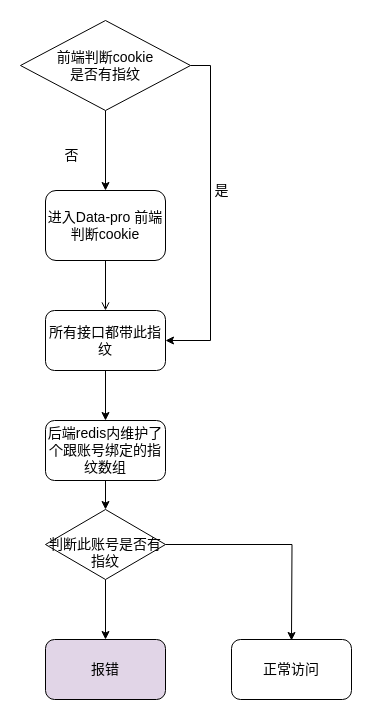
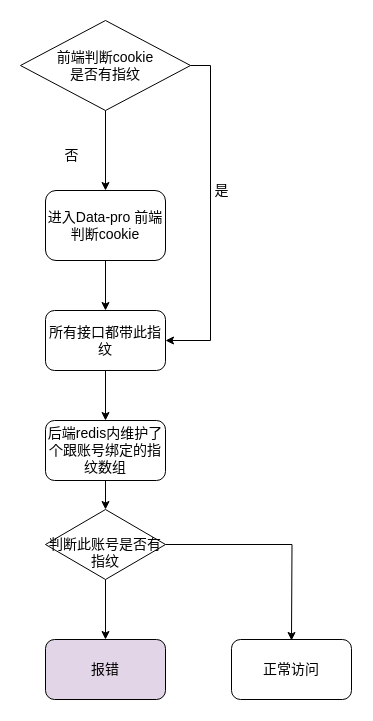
(106, 303) -> (106, 302)
